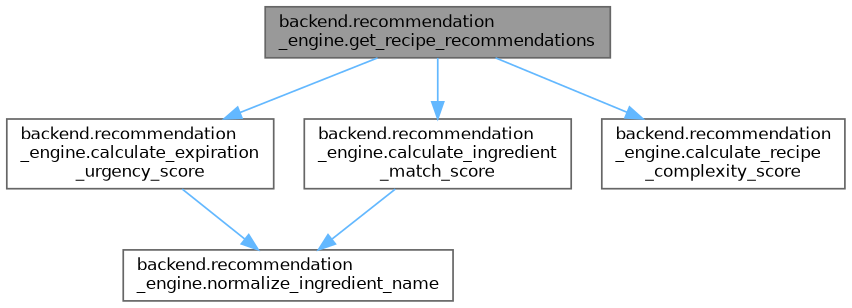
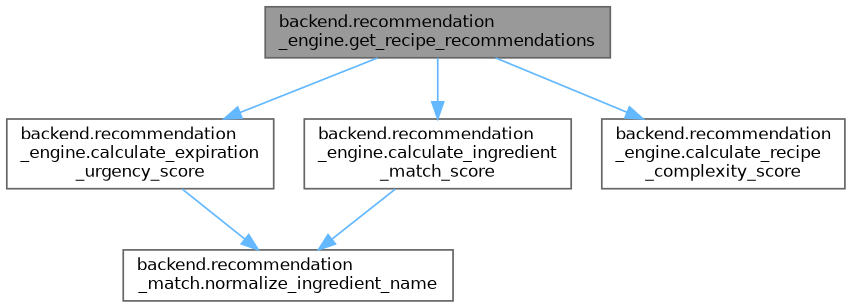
(288, 275) -> (288, 275)
